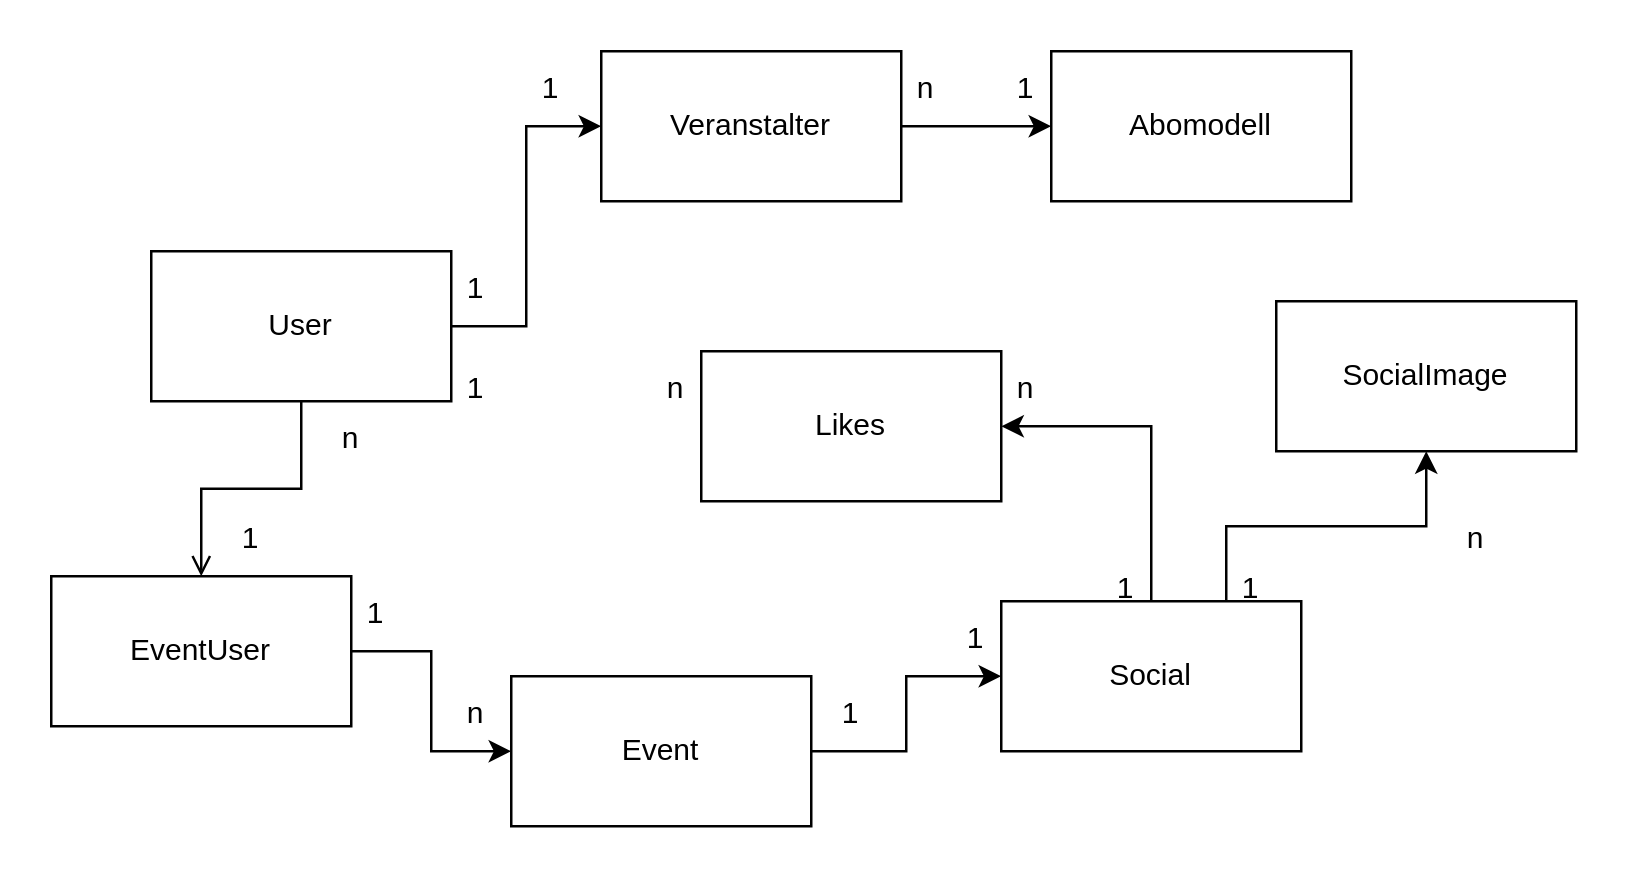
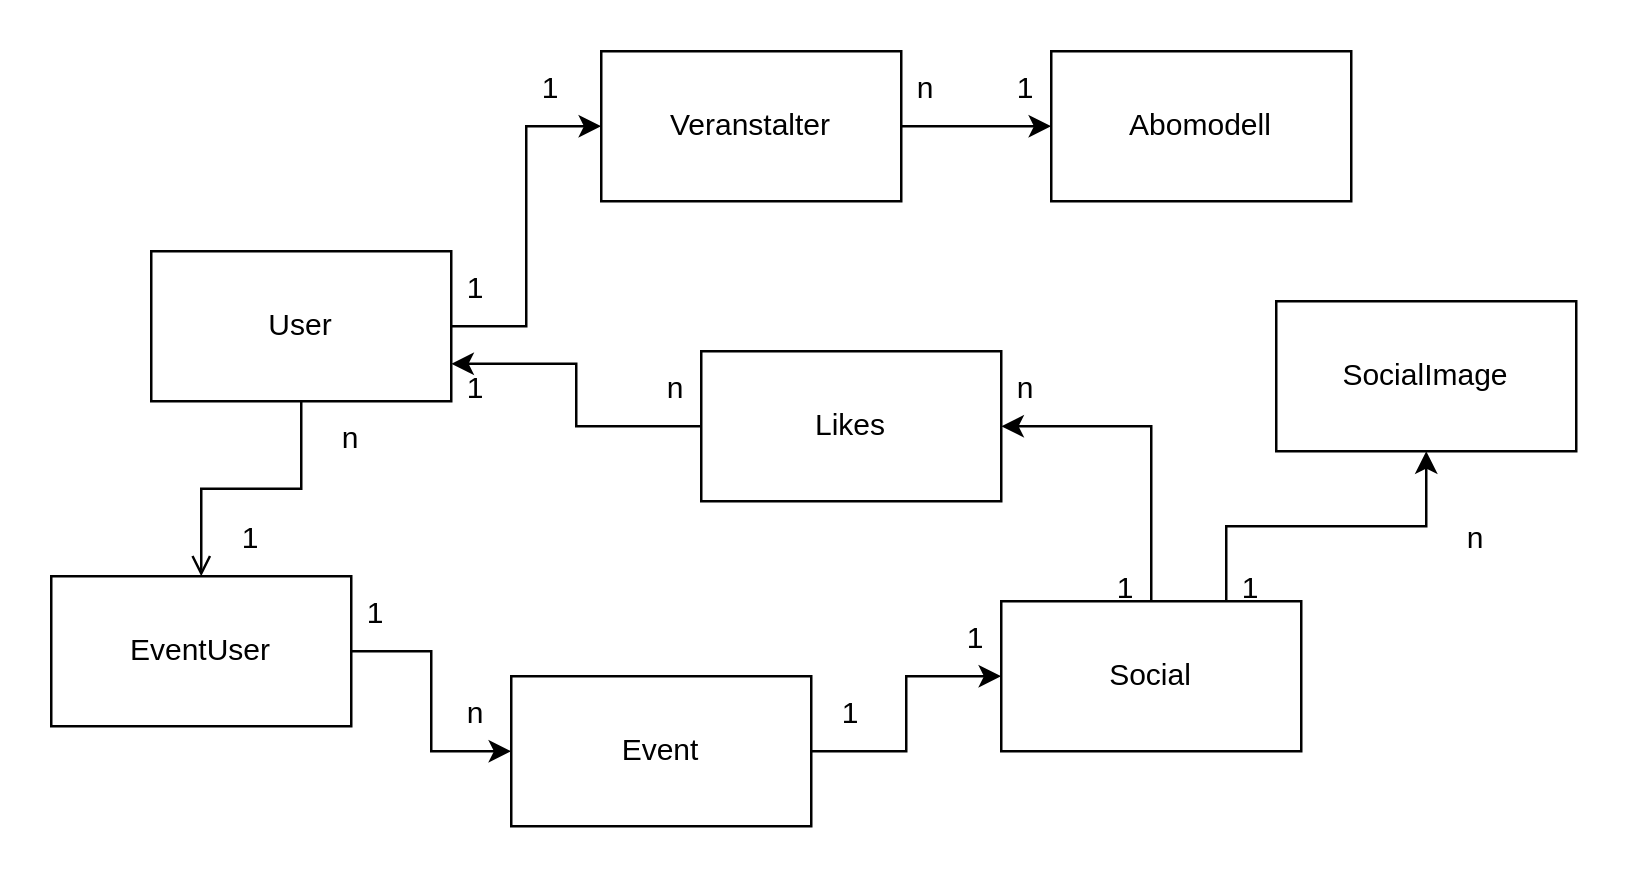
none -> (576, 403)
